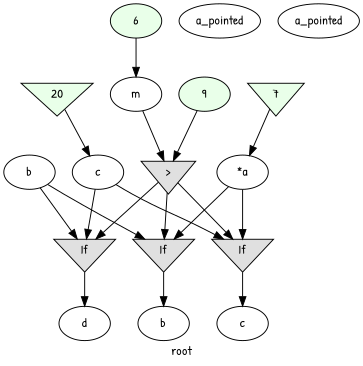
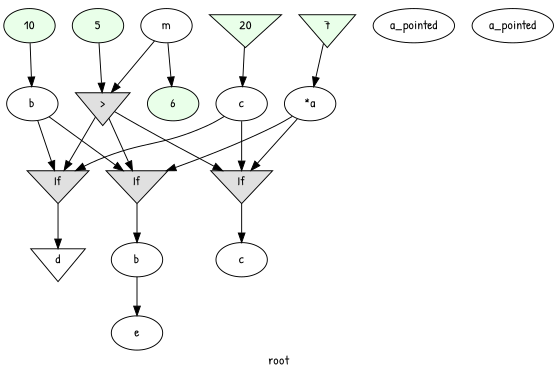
none -> (29, 26)
(136, 53) -> (169, 60)
(205, 94) -> (98, 26)
(85, 323) -> (58, 260)
none -> (137, 333)
